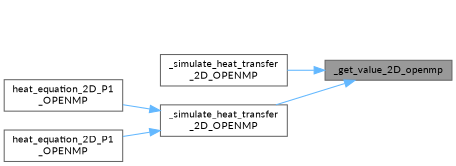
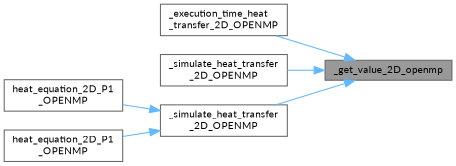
none -> (224, 20)
